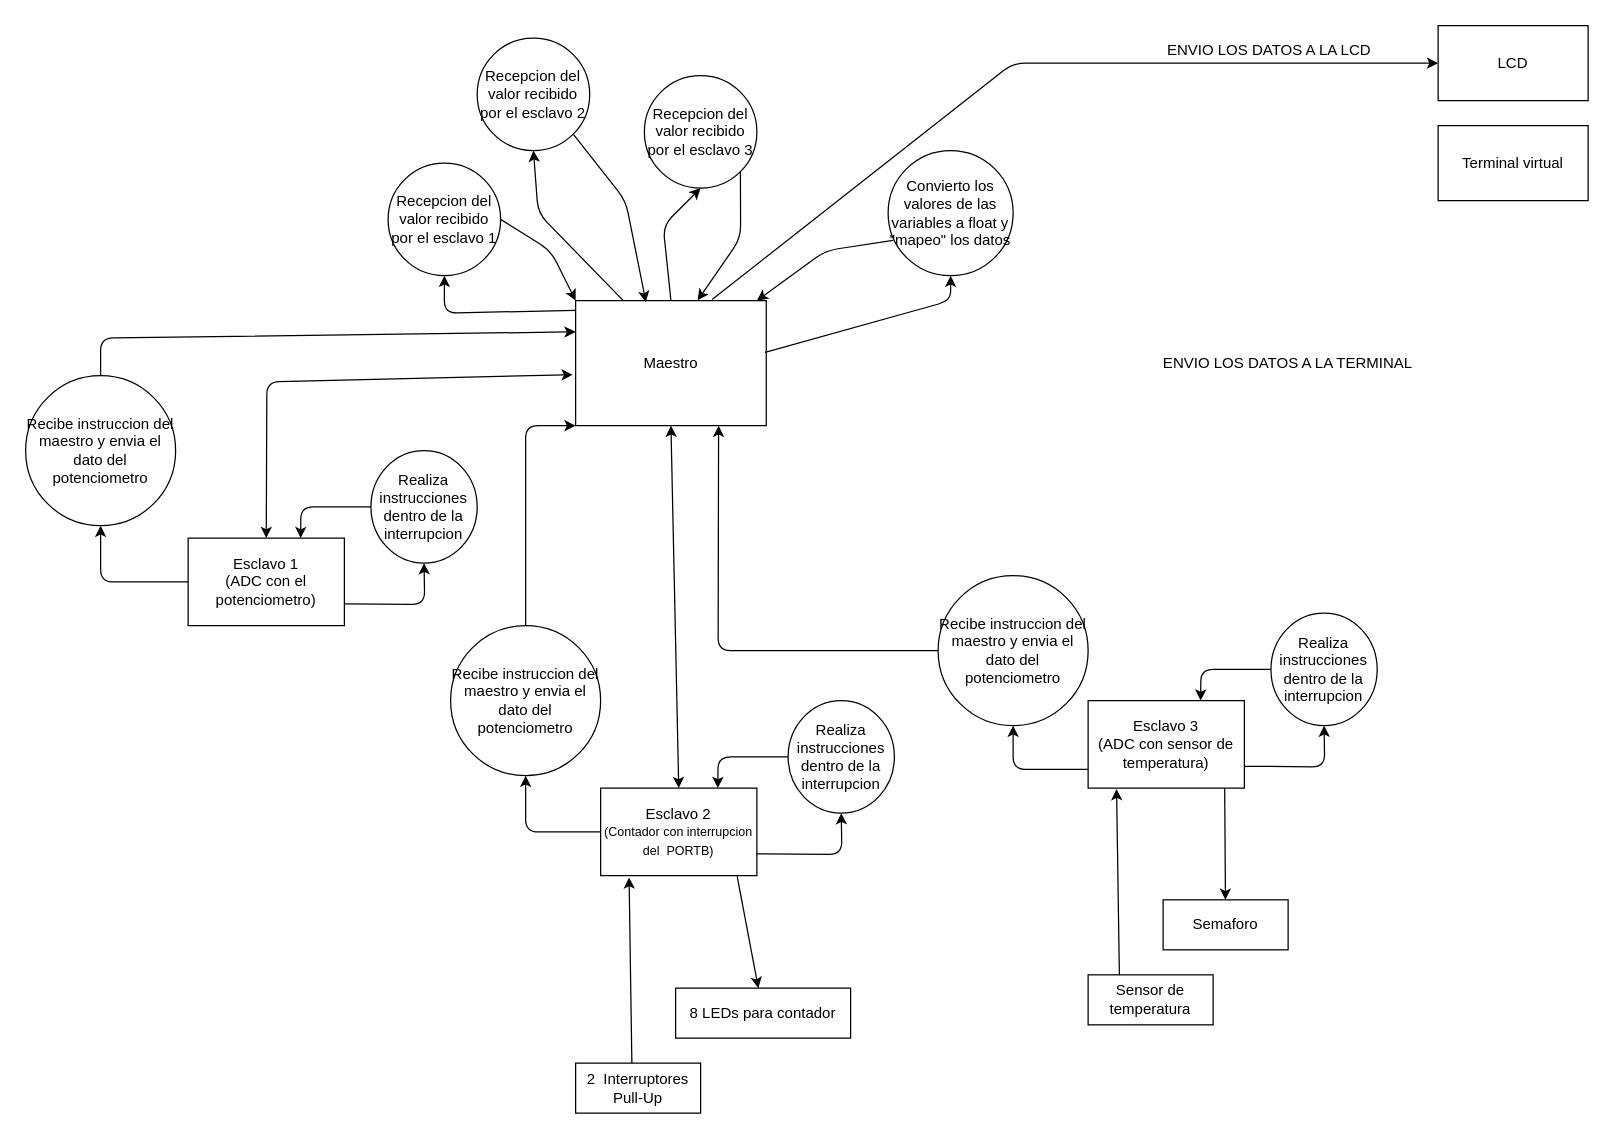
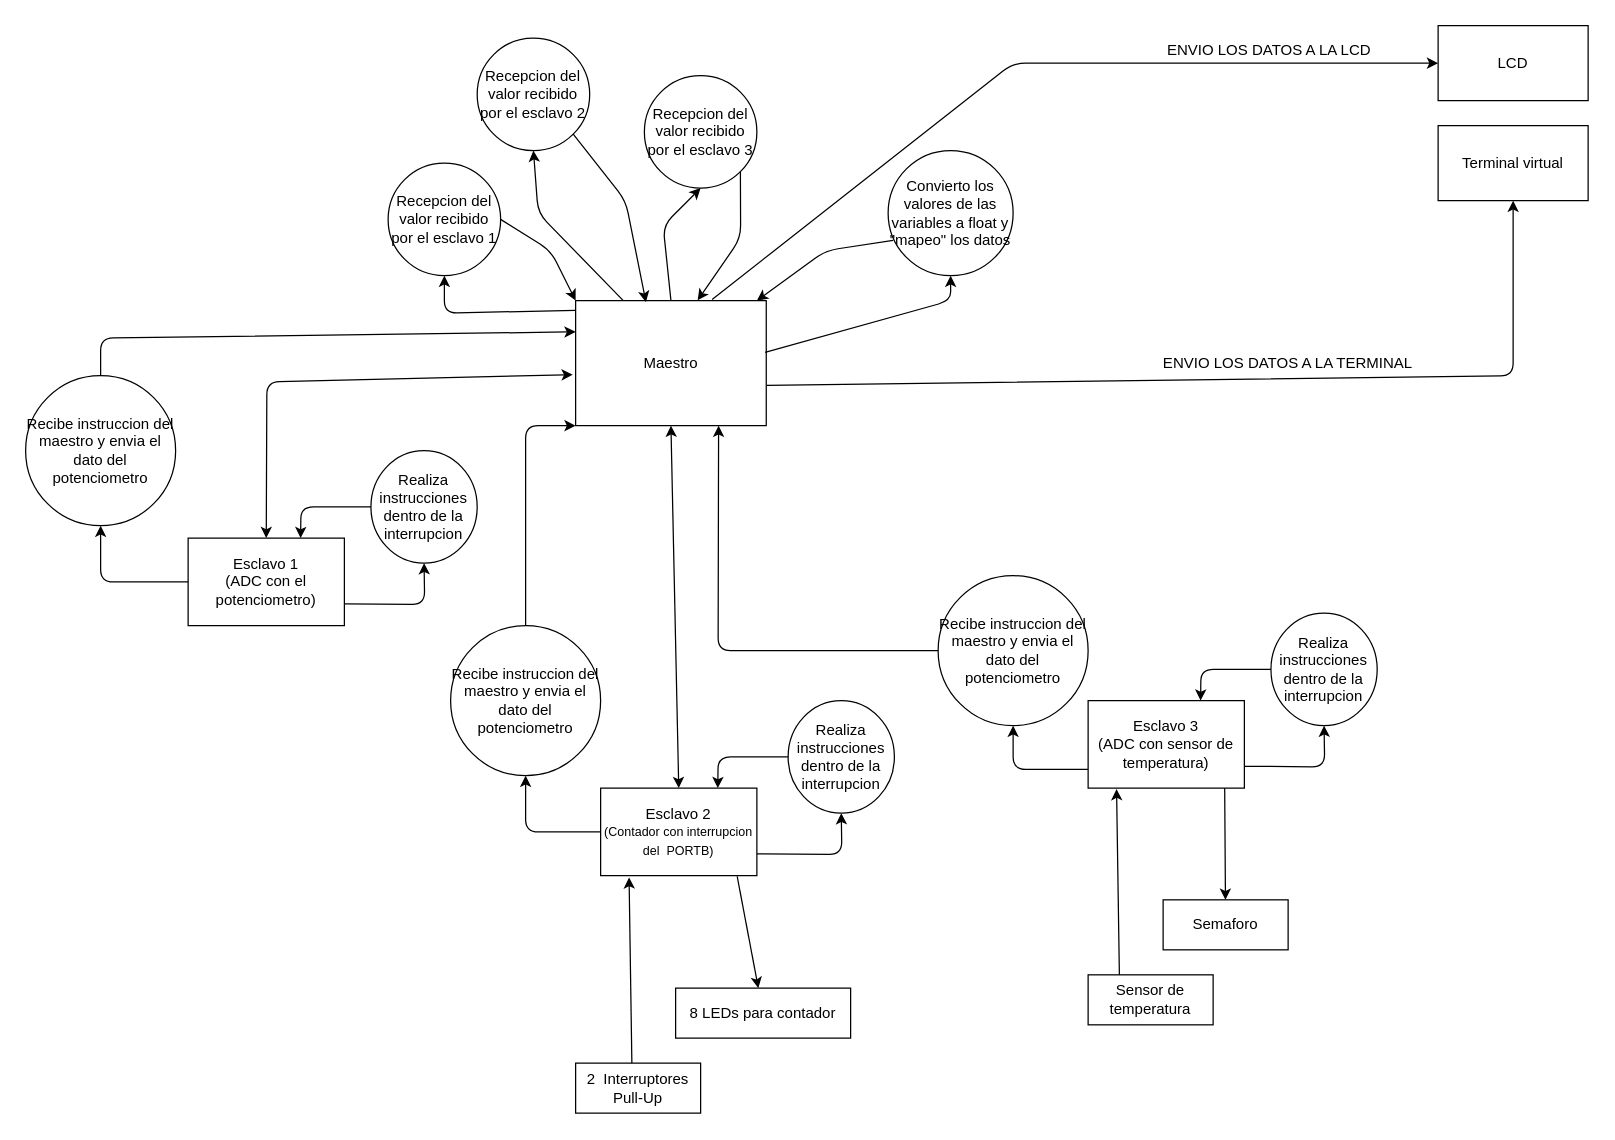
none -> (1217, 379)
